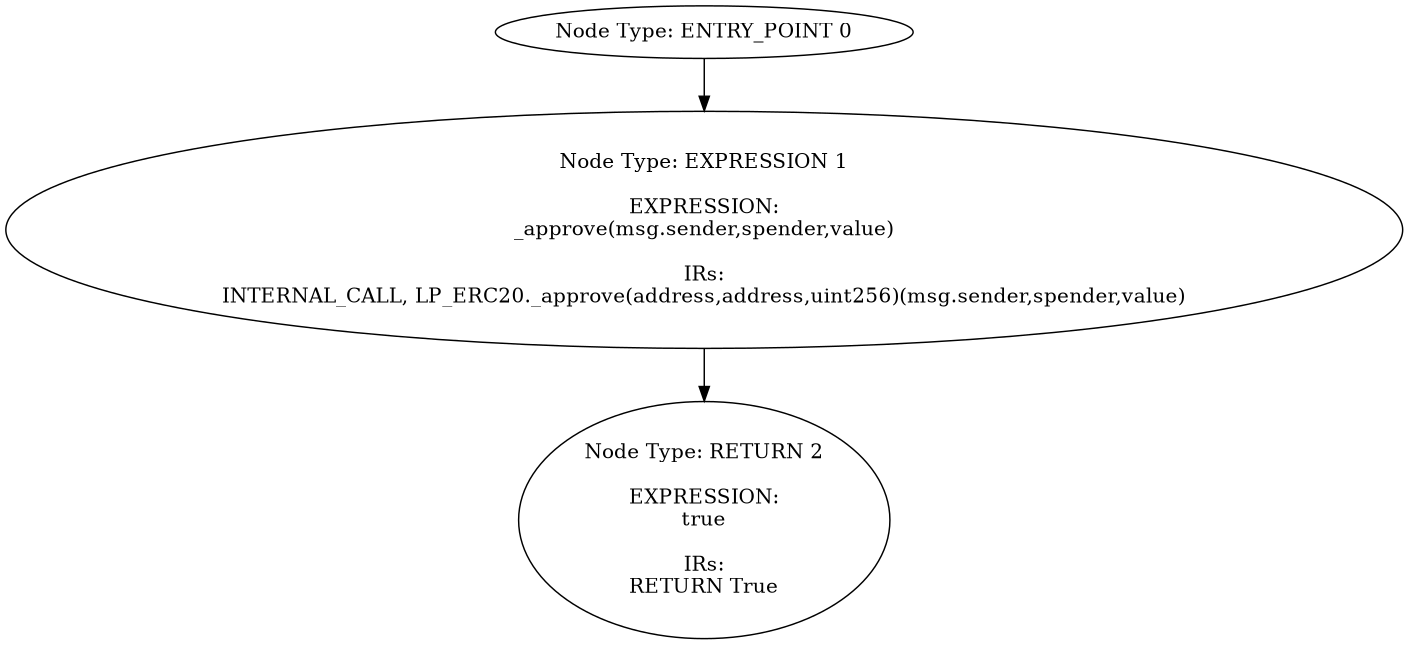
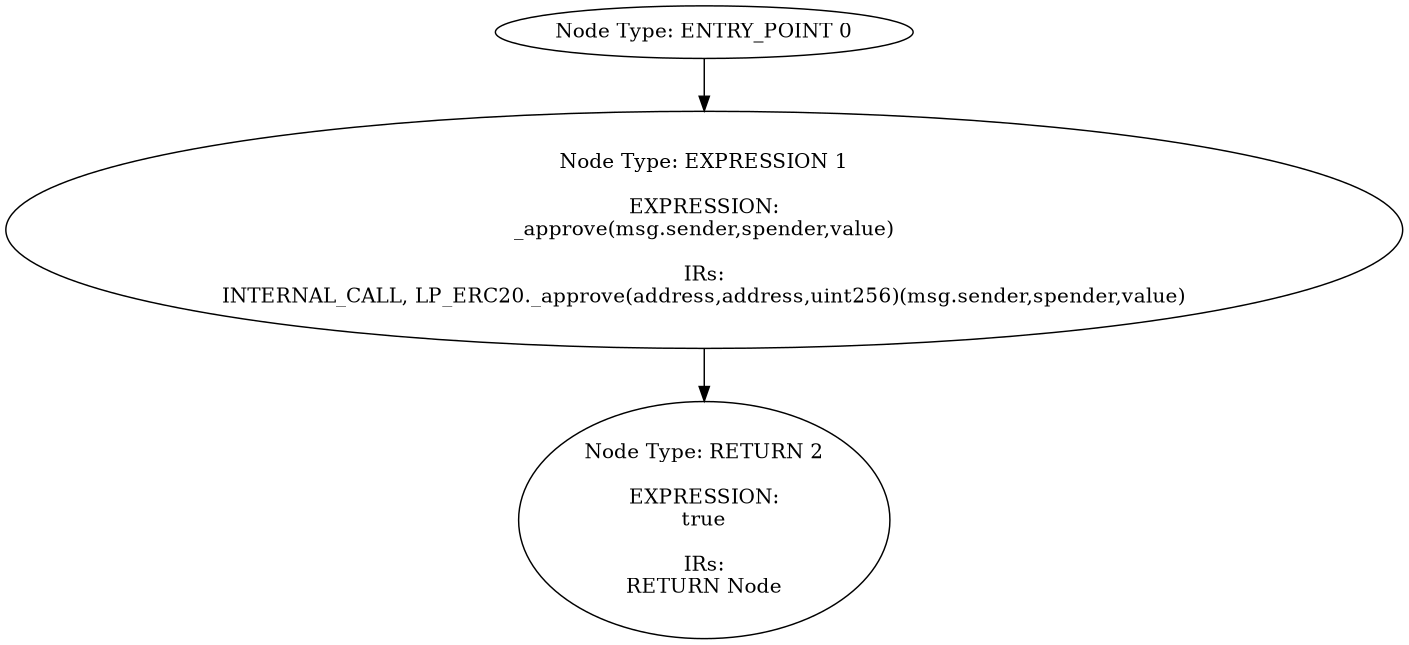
(704, 520) -> (704, 520)
